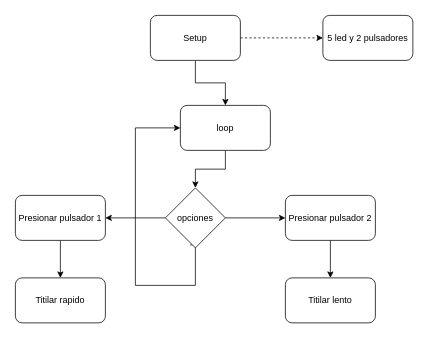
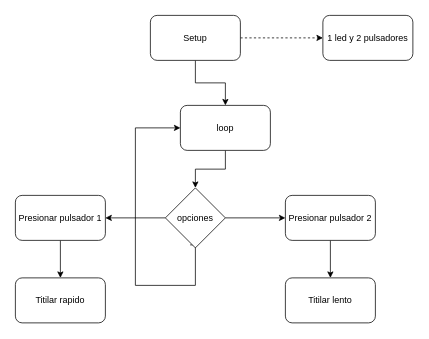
(368, 38) -> (368, 38)
